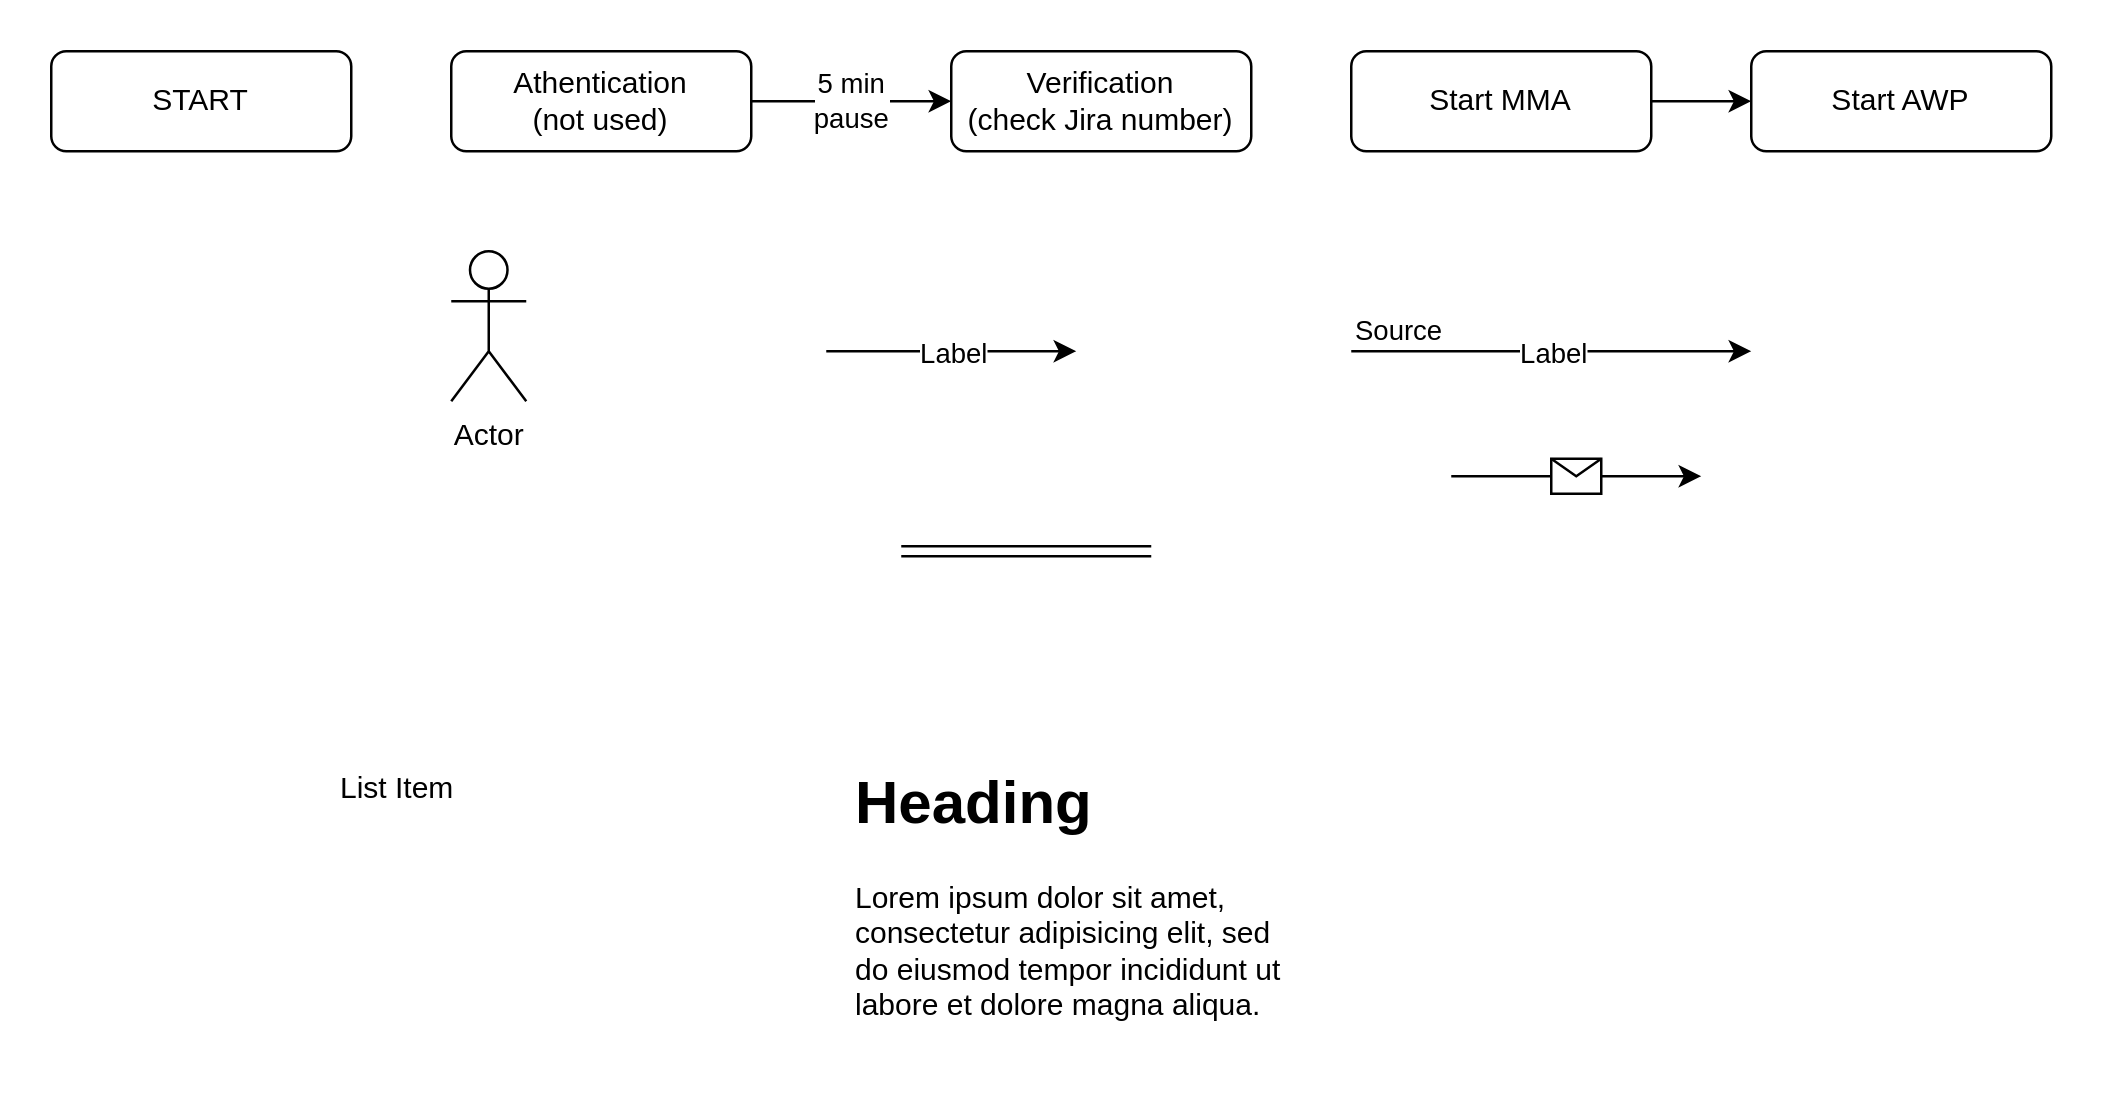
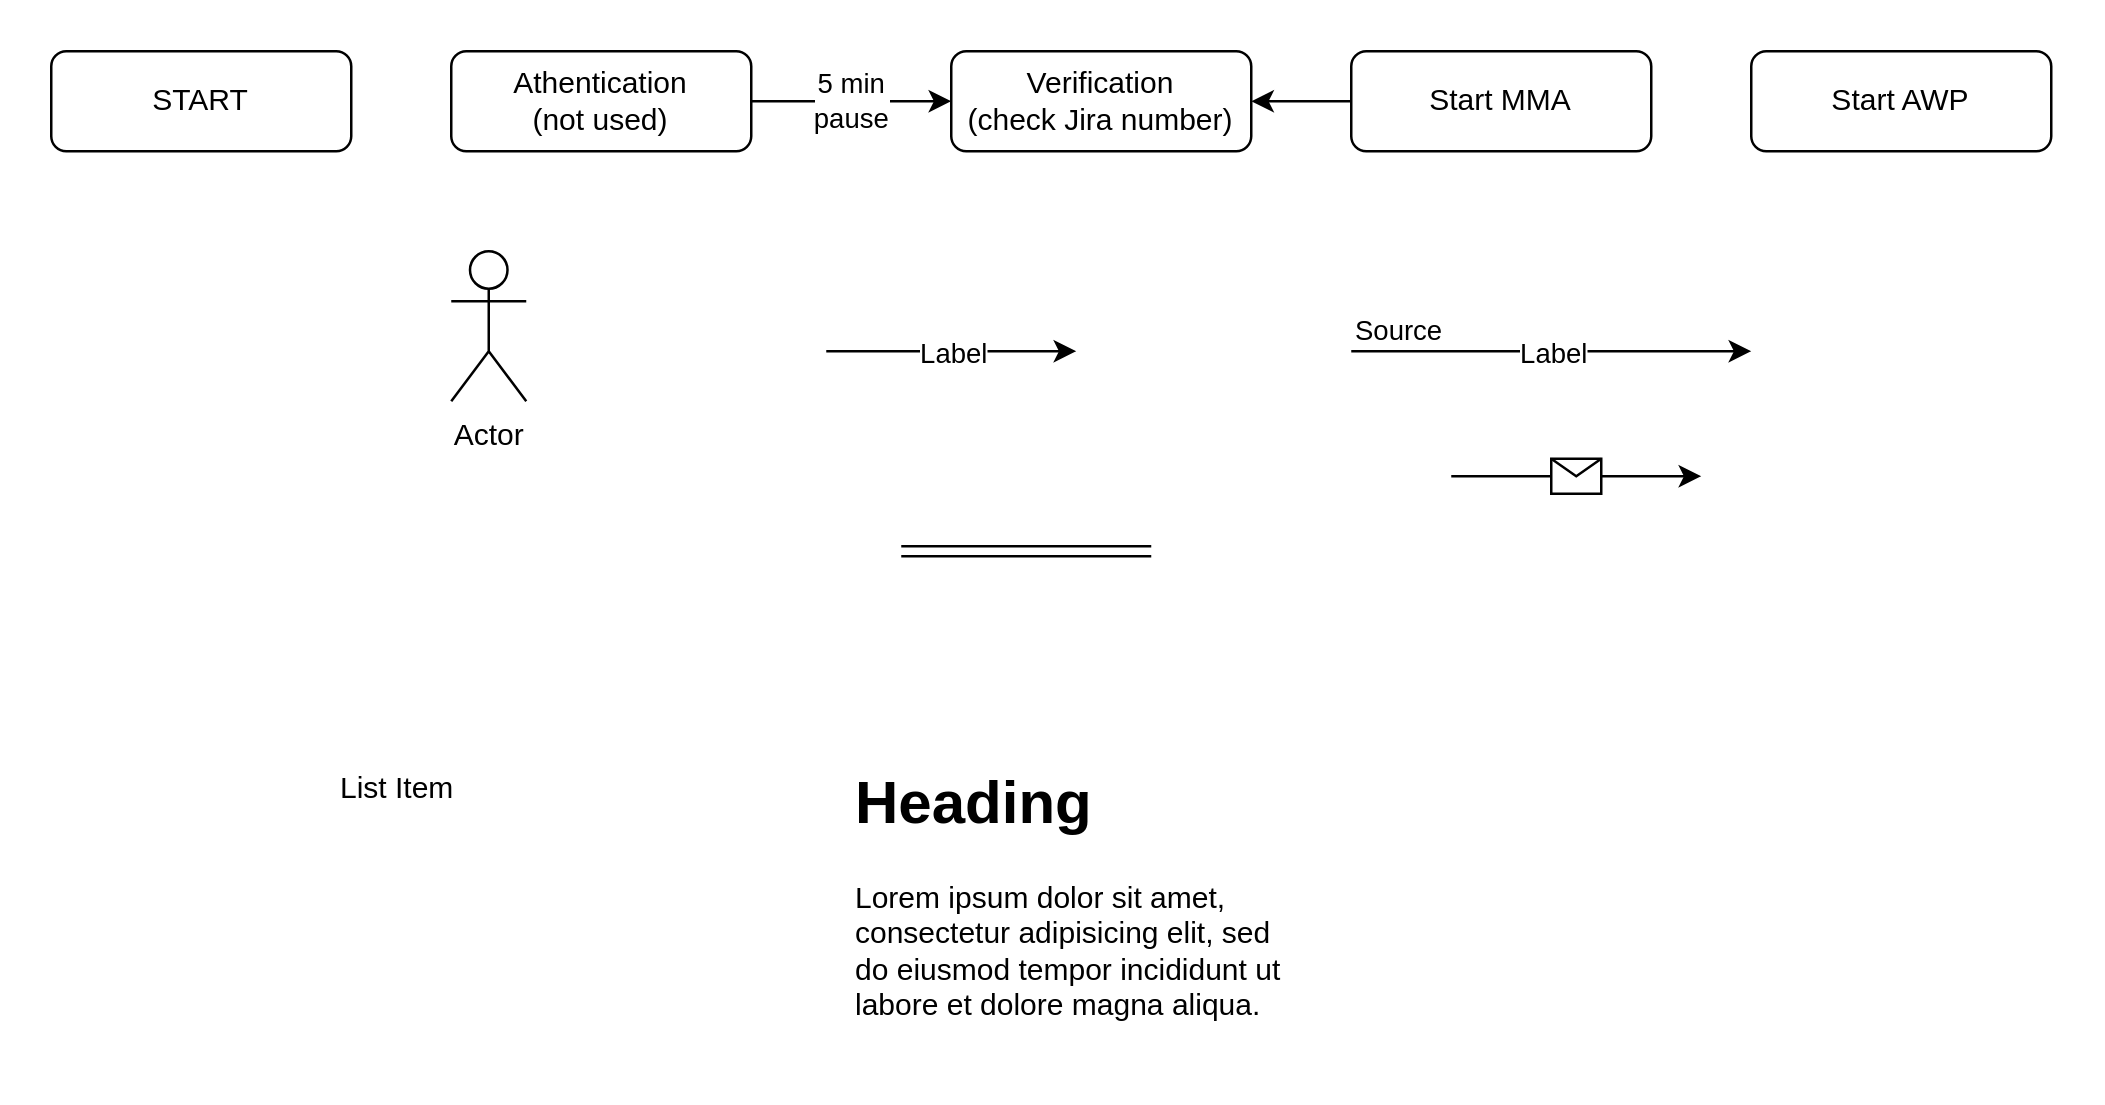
(1693, 101) -> (1309, 101)
